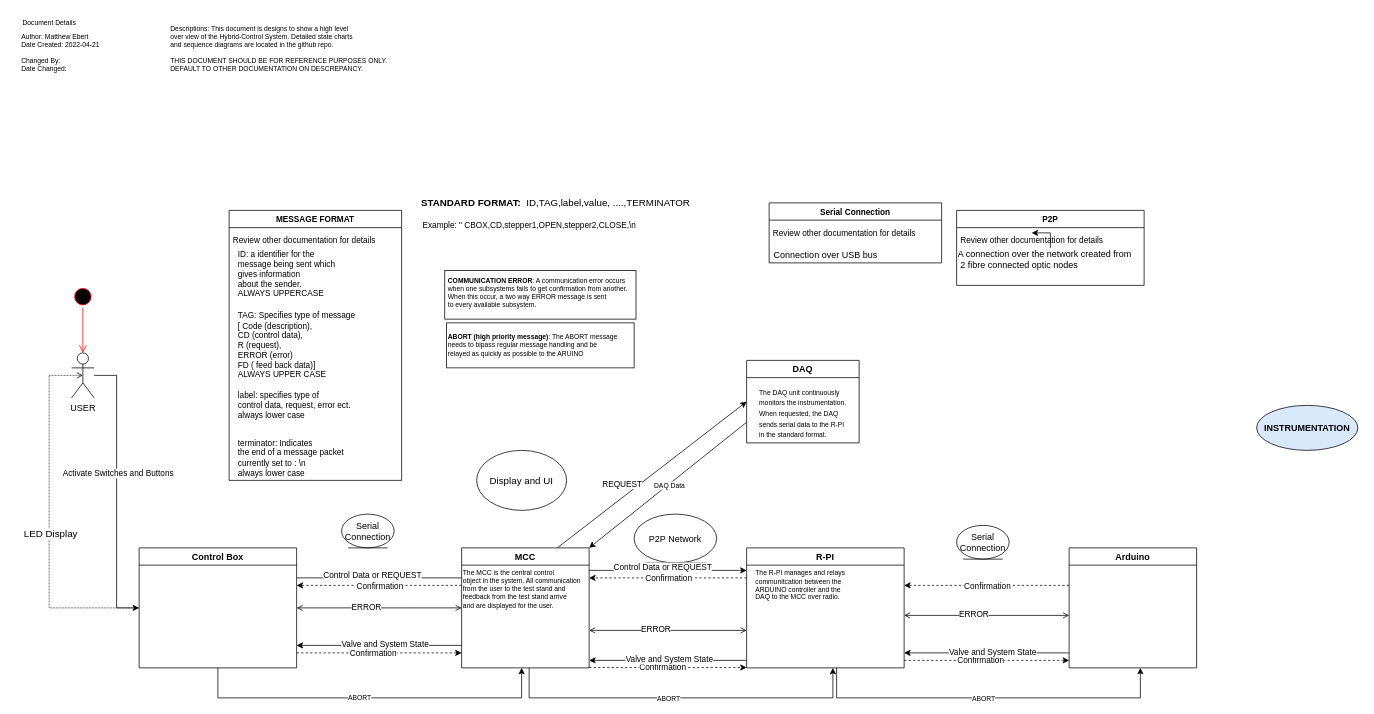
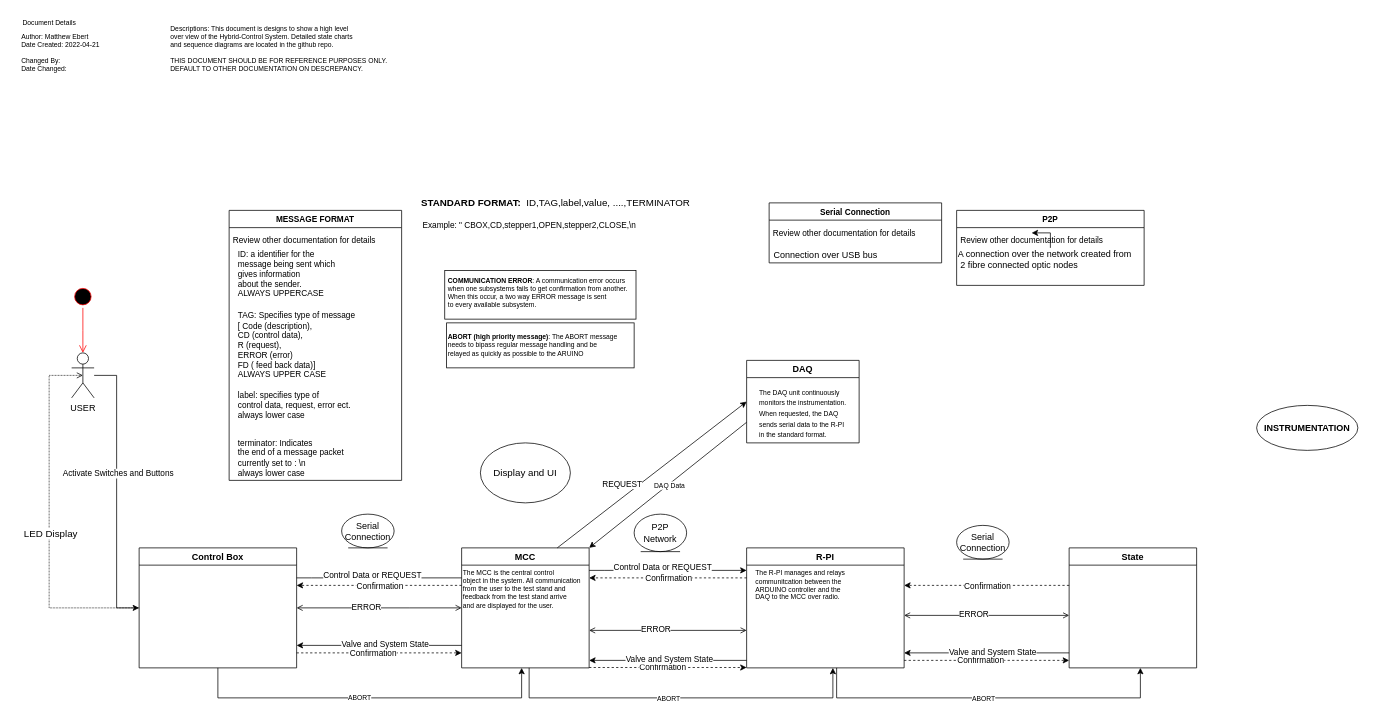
(1307, 428) -> (1307, 428)
(522, 480) -> (525, 473)
(675, 539) -> (660, 533)
(1133, 557) -> (1133, 557)
